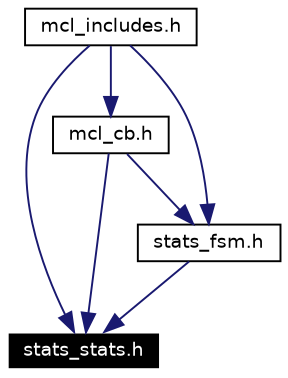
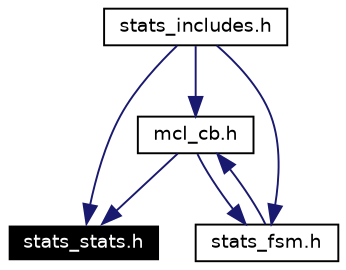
(111, 27) -> (196, 27)
(154, 290) -> (249, 196)
